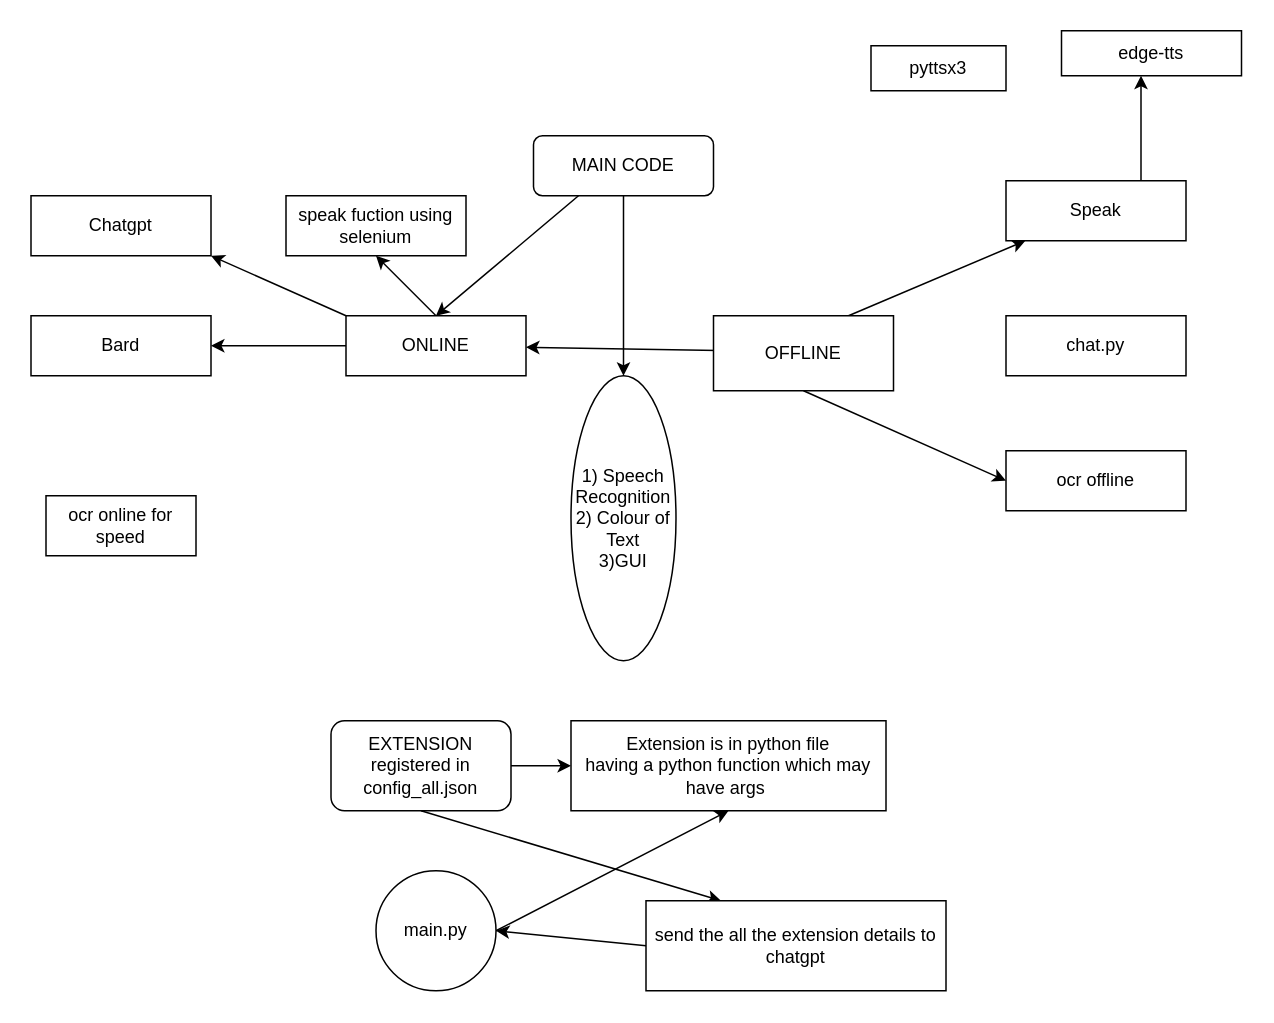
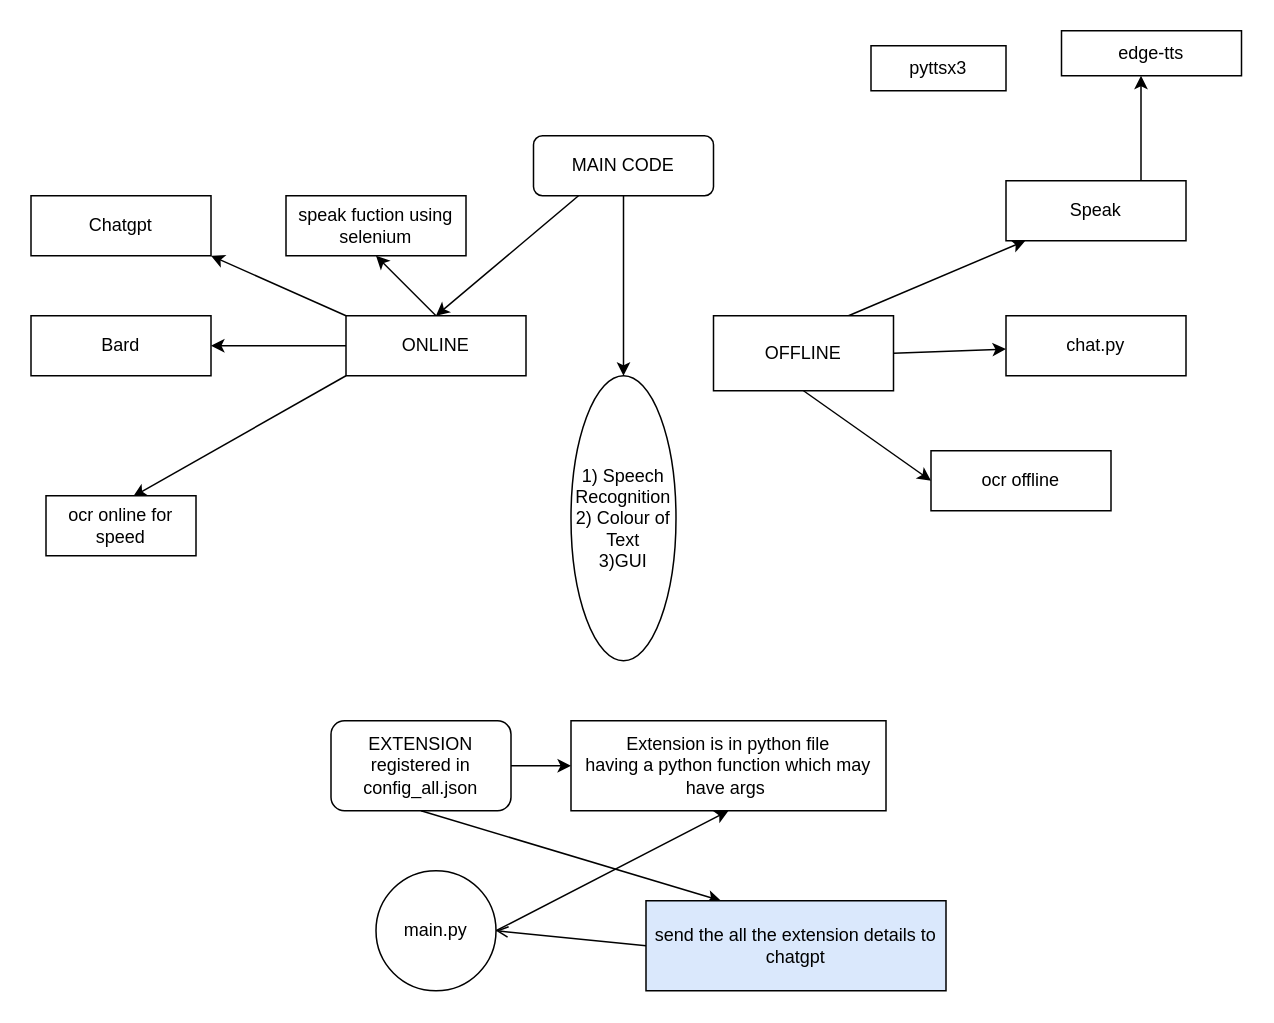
(626, 349) -> (944, 351)
none -> (244, 434)
(1096, 481) -> (1021, 481)
(507, 932) -> (504, 932)
(796, 946) -> (796, 946)
